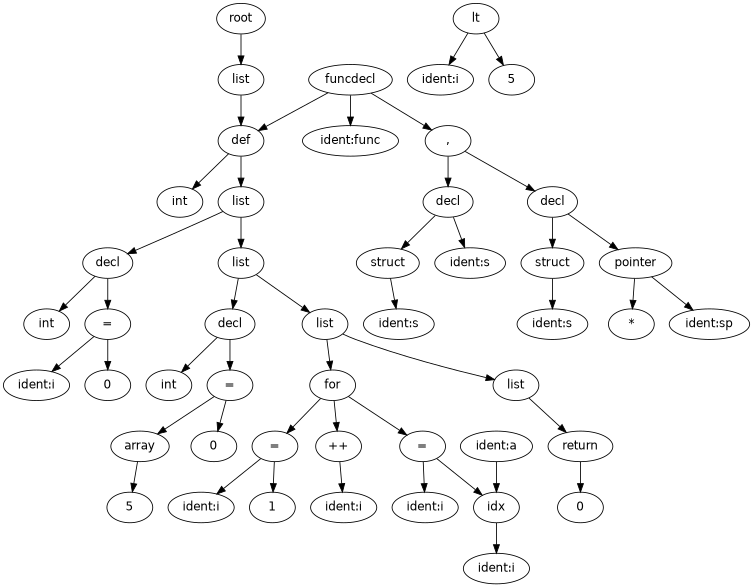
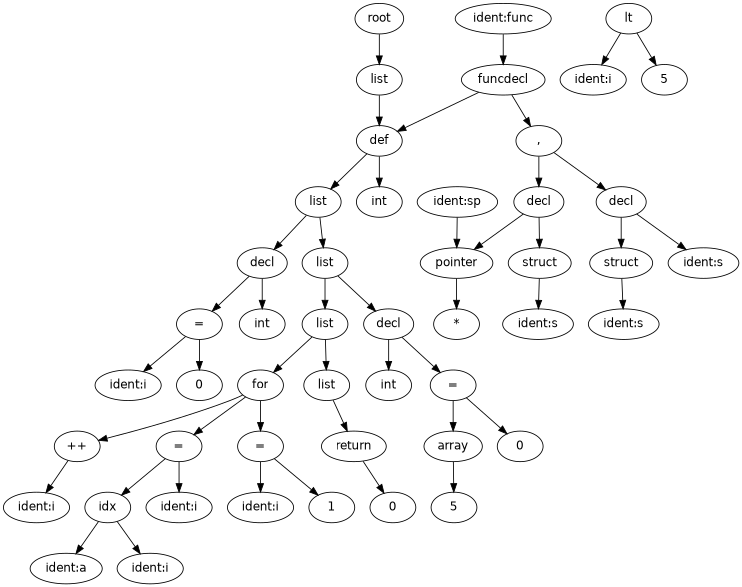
(350, 106) -> (503, 45)
(669, 291) -> (457, 228)
(496, 473) -> (90, 534)
